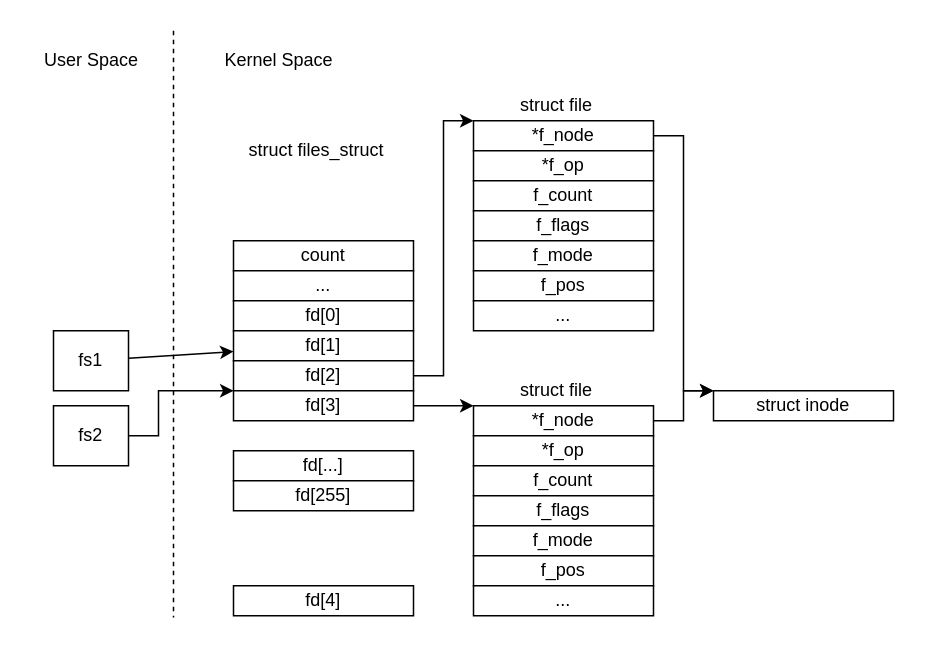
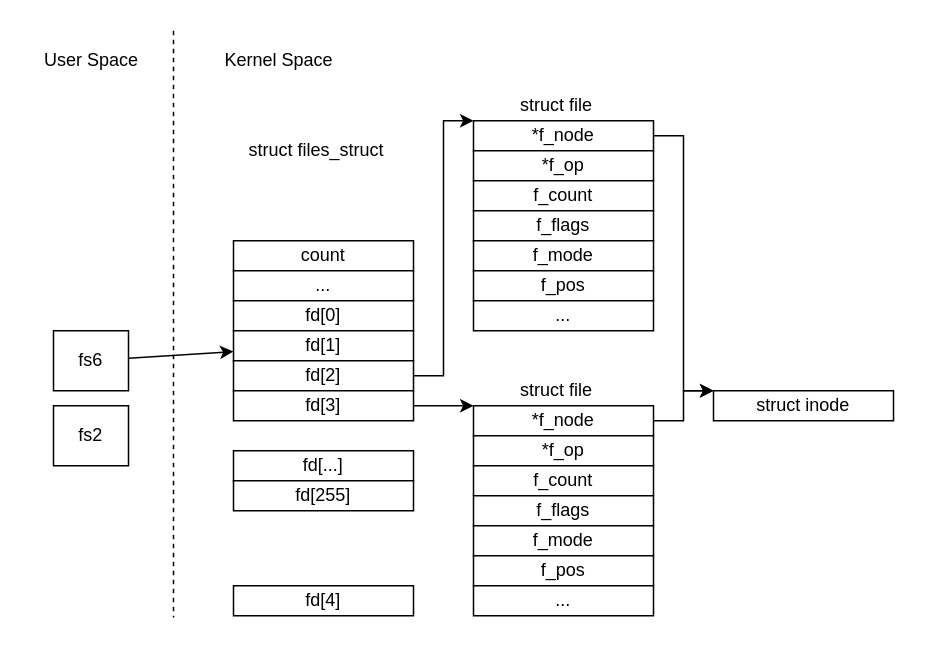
(91, 361) -> (91, 361)
(158, 396) -> none
